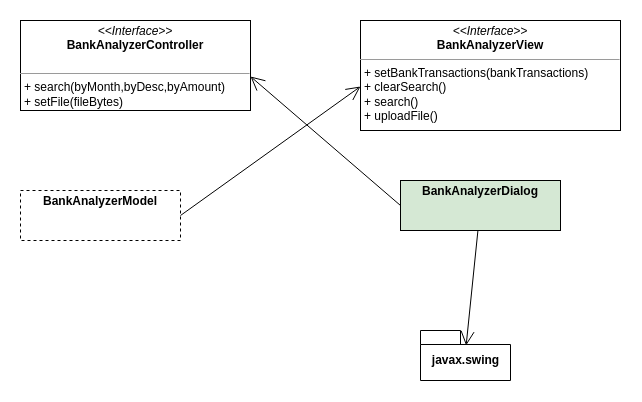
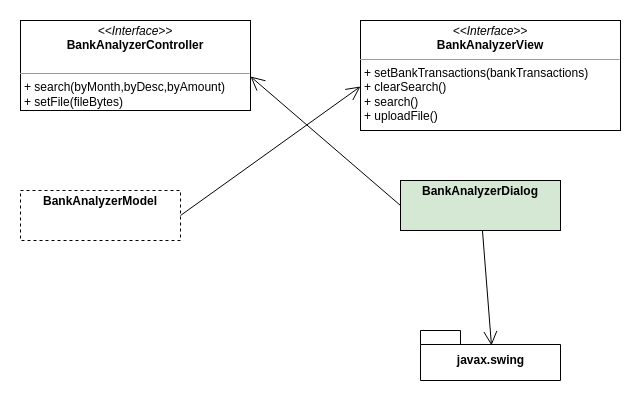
(466, 356) -> (491, 356)
